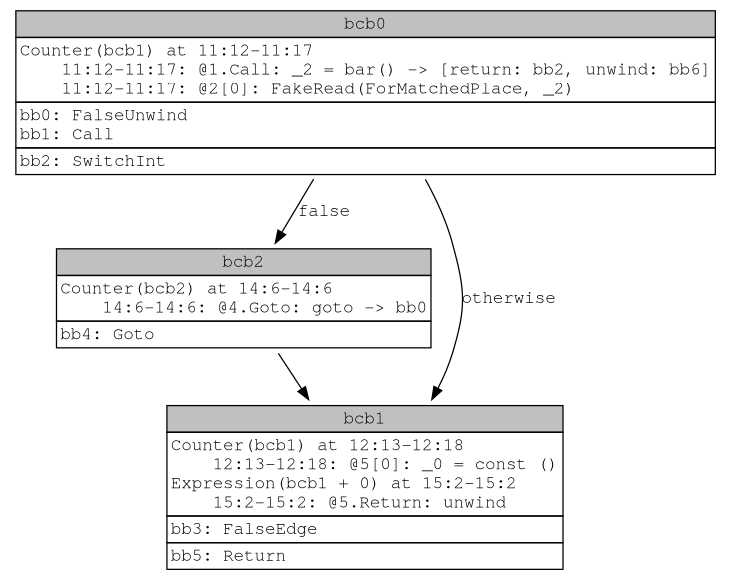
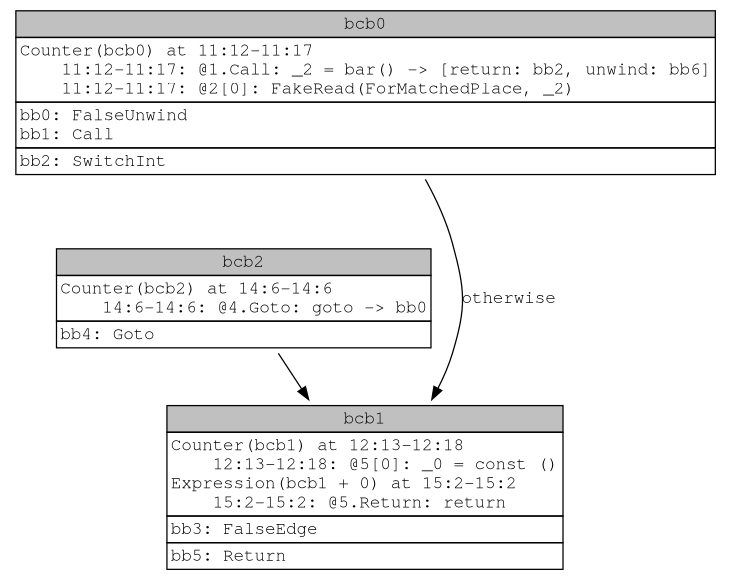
(167, 50) -> (167, 50)
(298, 206) -> none
(339, 502) -> (339, 502)
